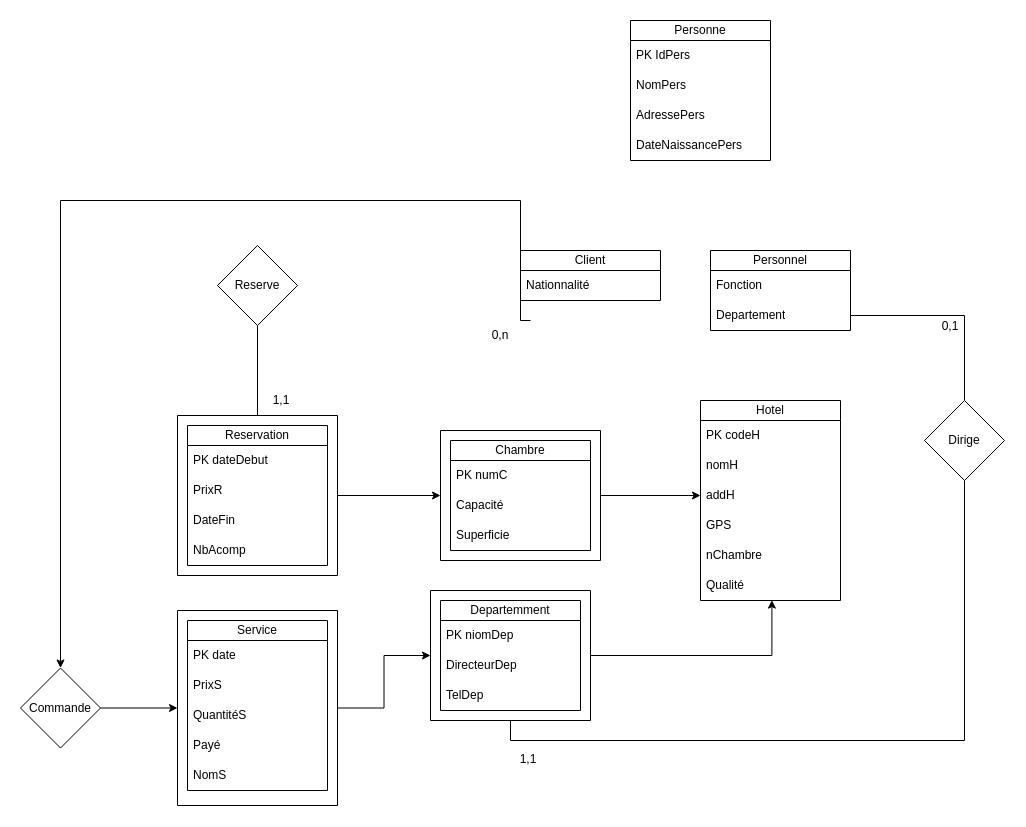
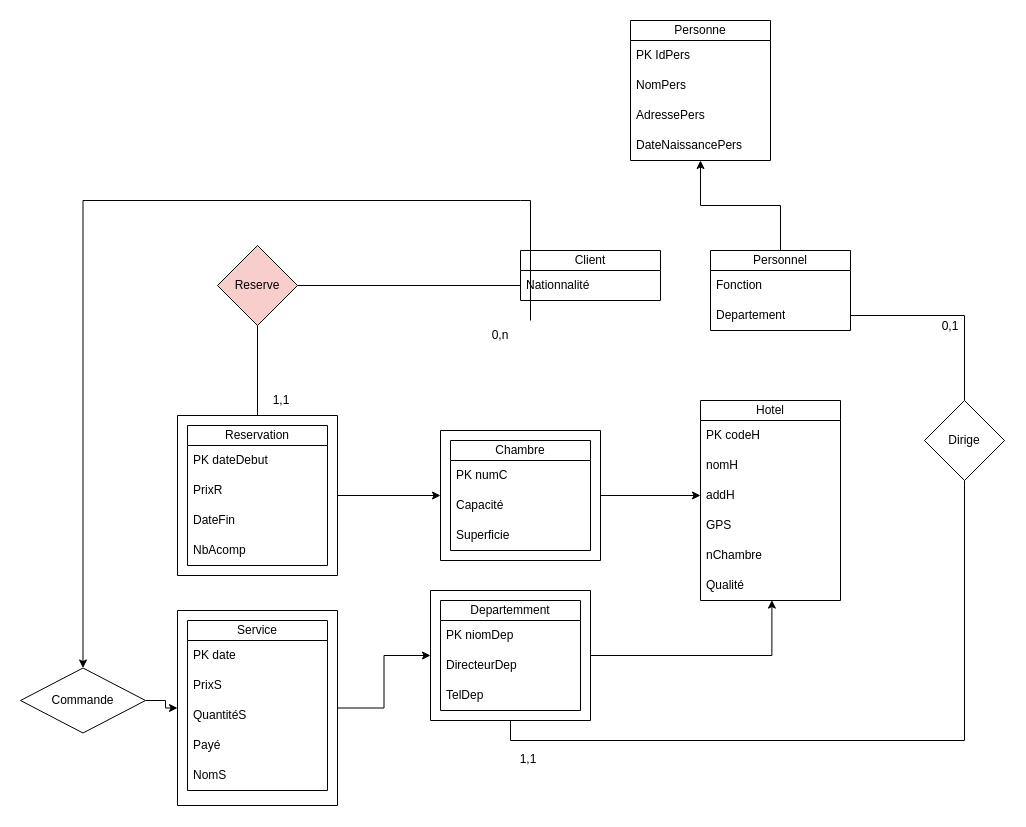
none -> (745, 206)
(258, 286) -> (258, 286)
none -> (409, 286)
(61, 708) -> (83, 701)
